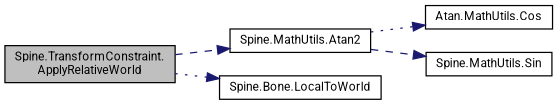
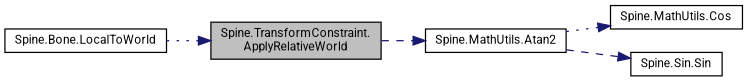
(489, 17) -> (676, 17)
(489, 64) -> (676, 64)
(191, 75) -> (183, 41)
